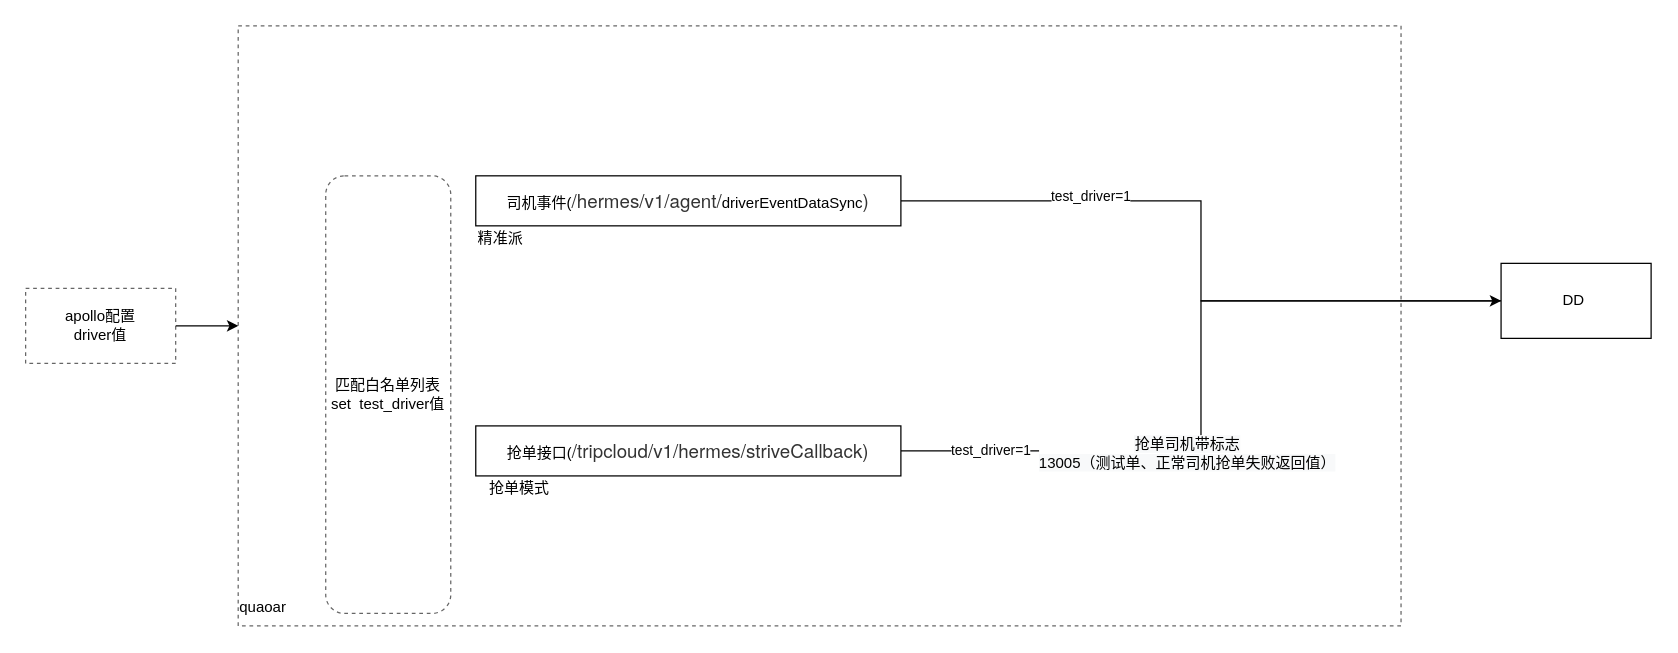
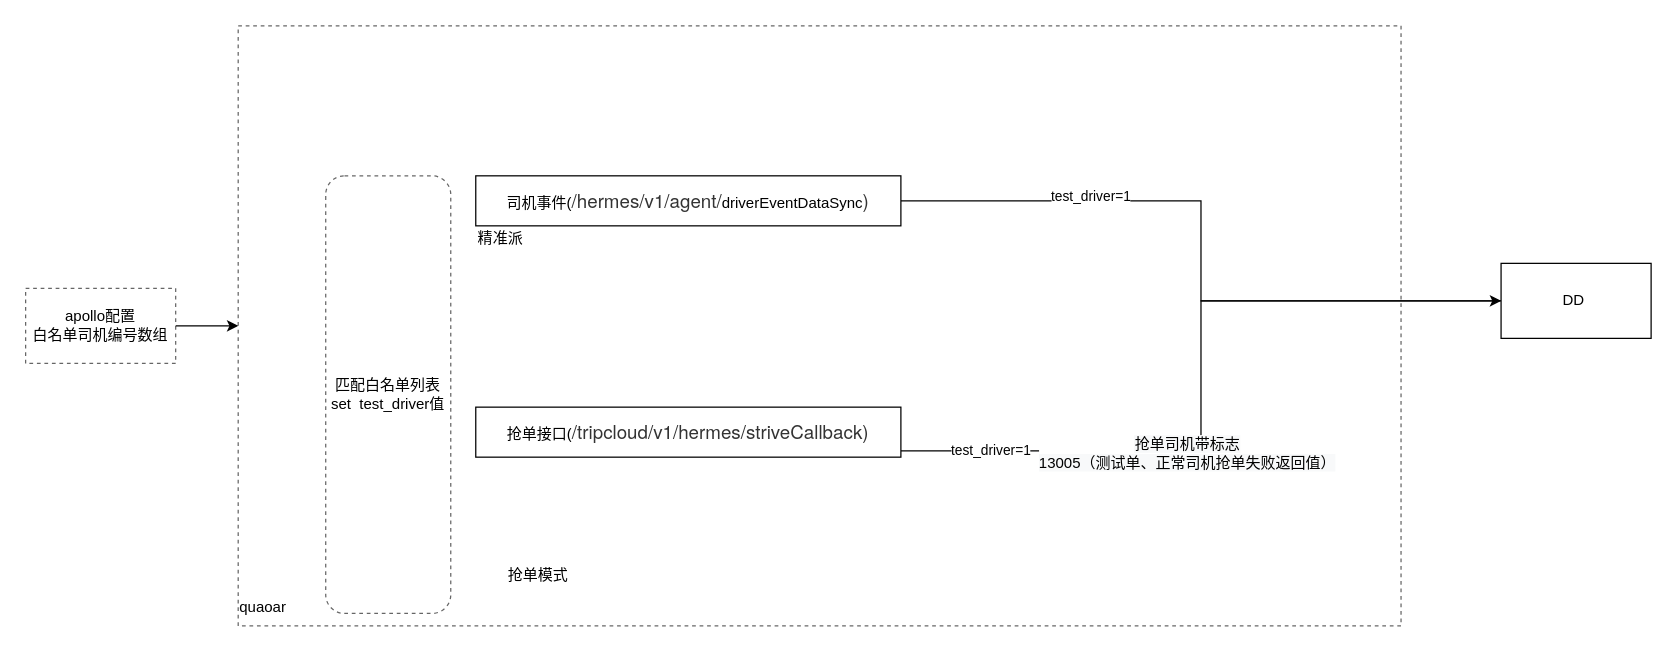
(101, 326) -> (101, 326)
(688, 451) -> (688, 432)
(519, 488) -> (538, 576)
